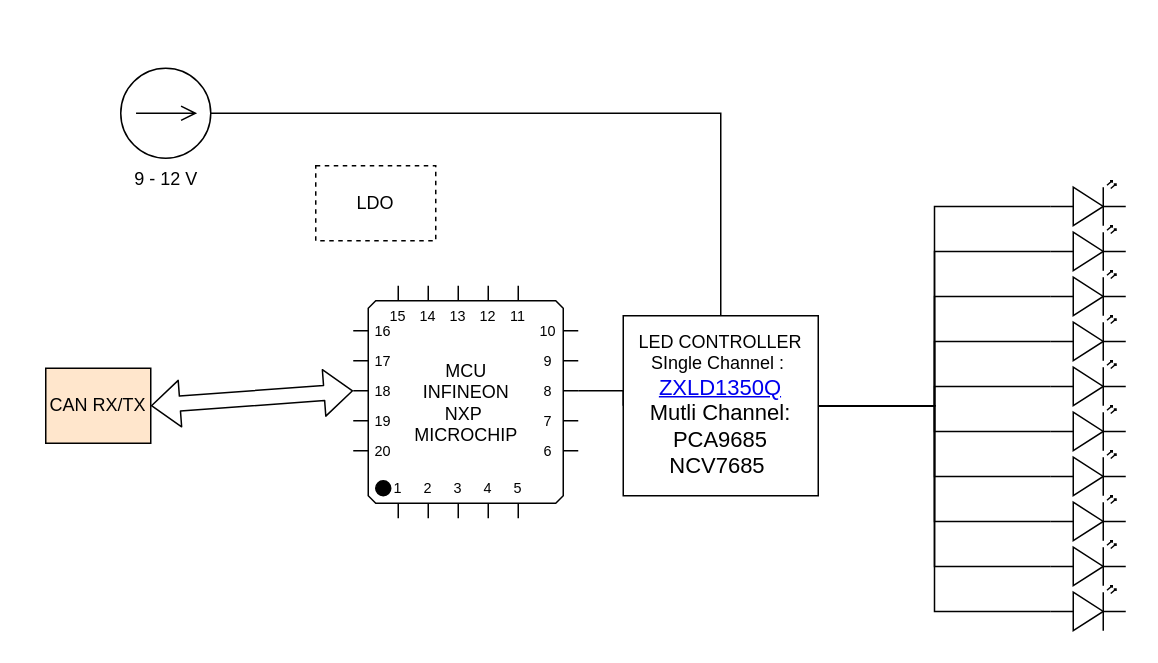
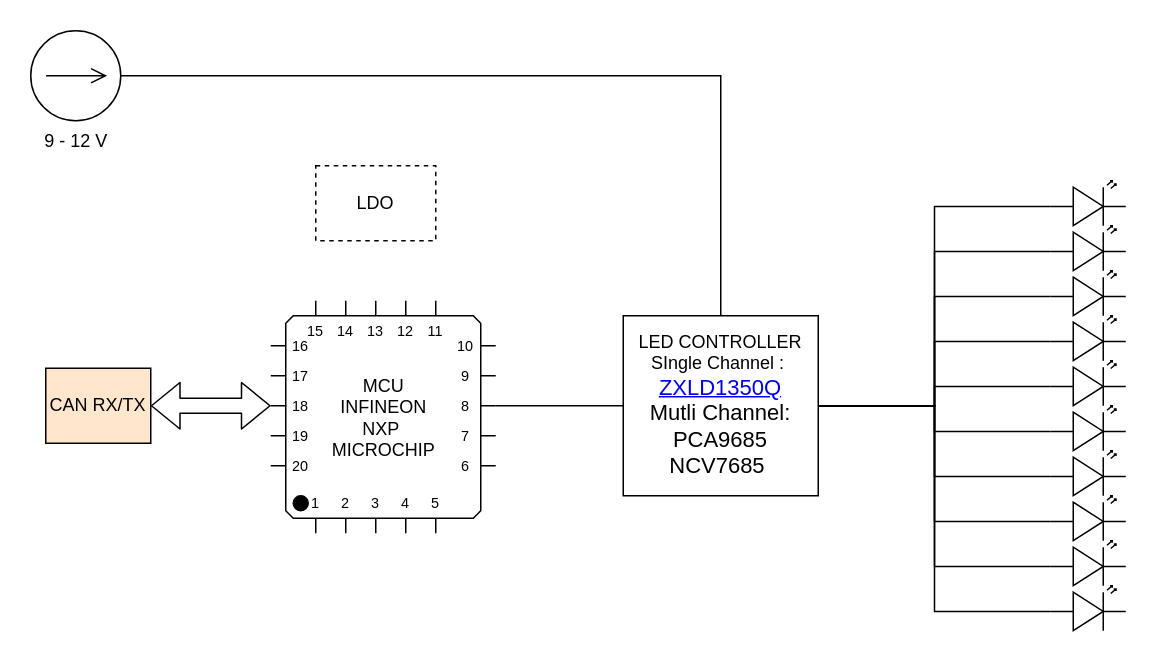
(166, 113) -> (76, 76)
(466, 402) -> (383, 417)
